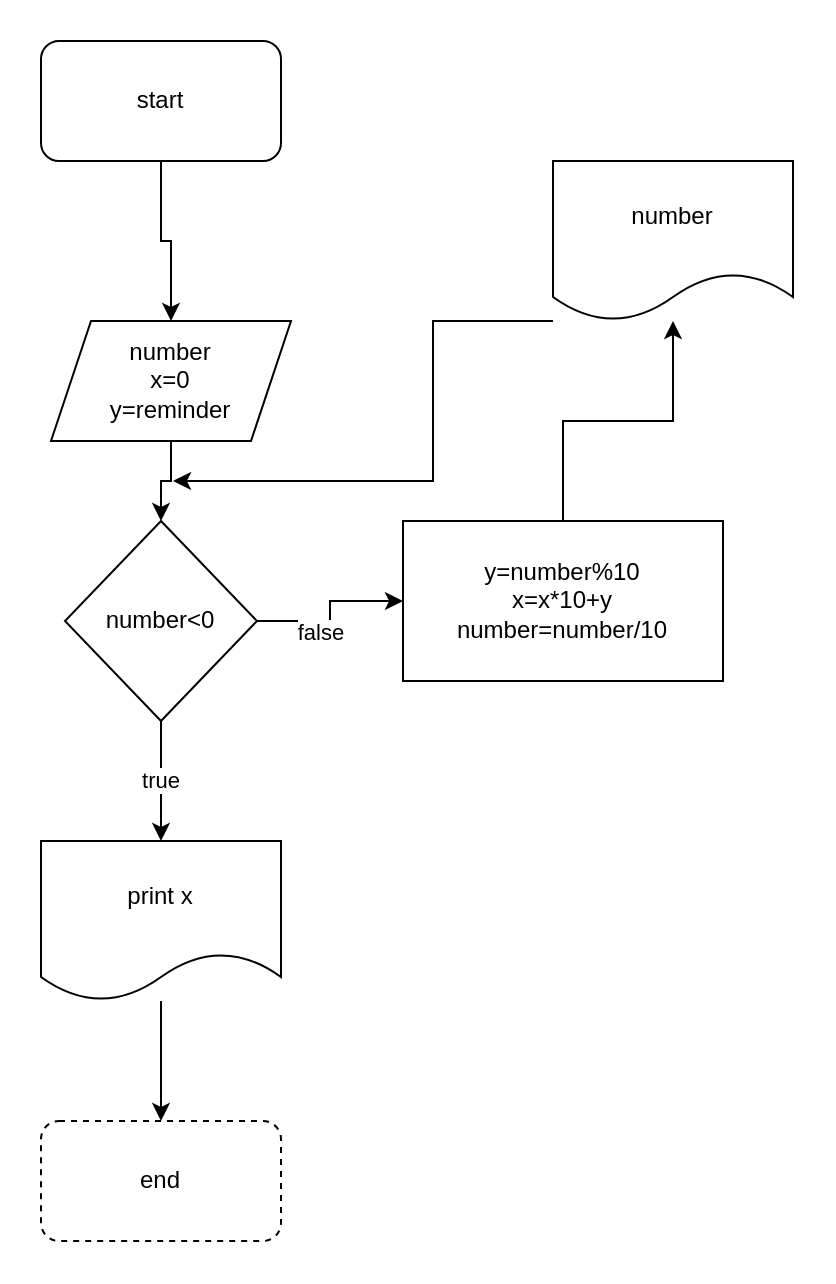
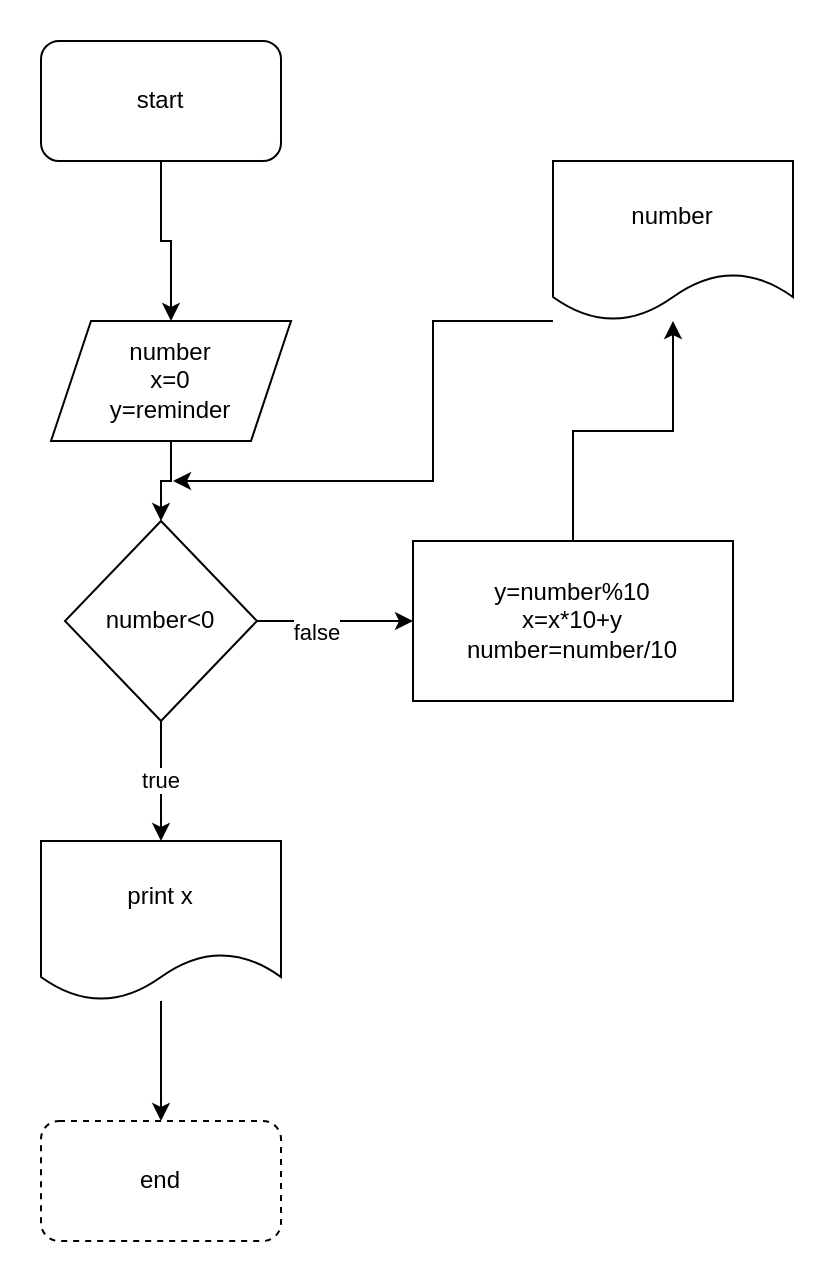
(563, 601) -> (573, 621)
